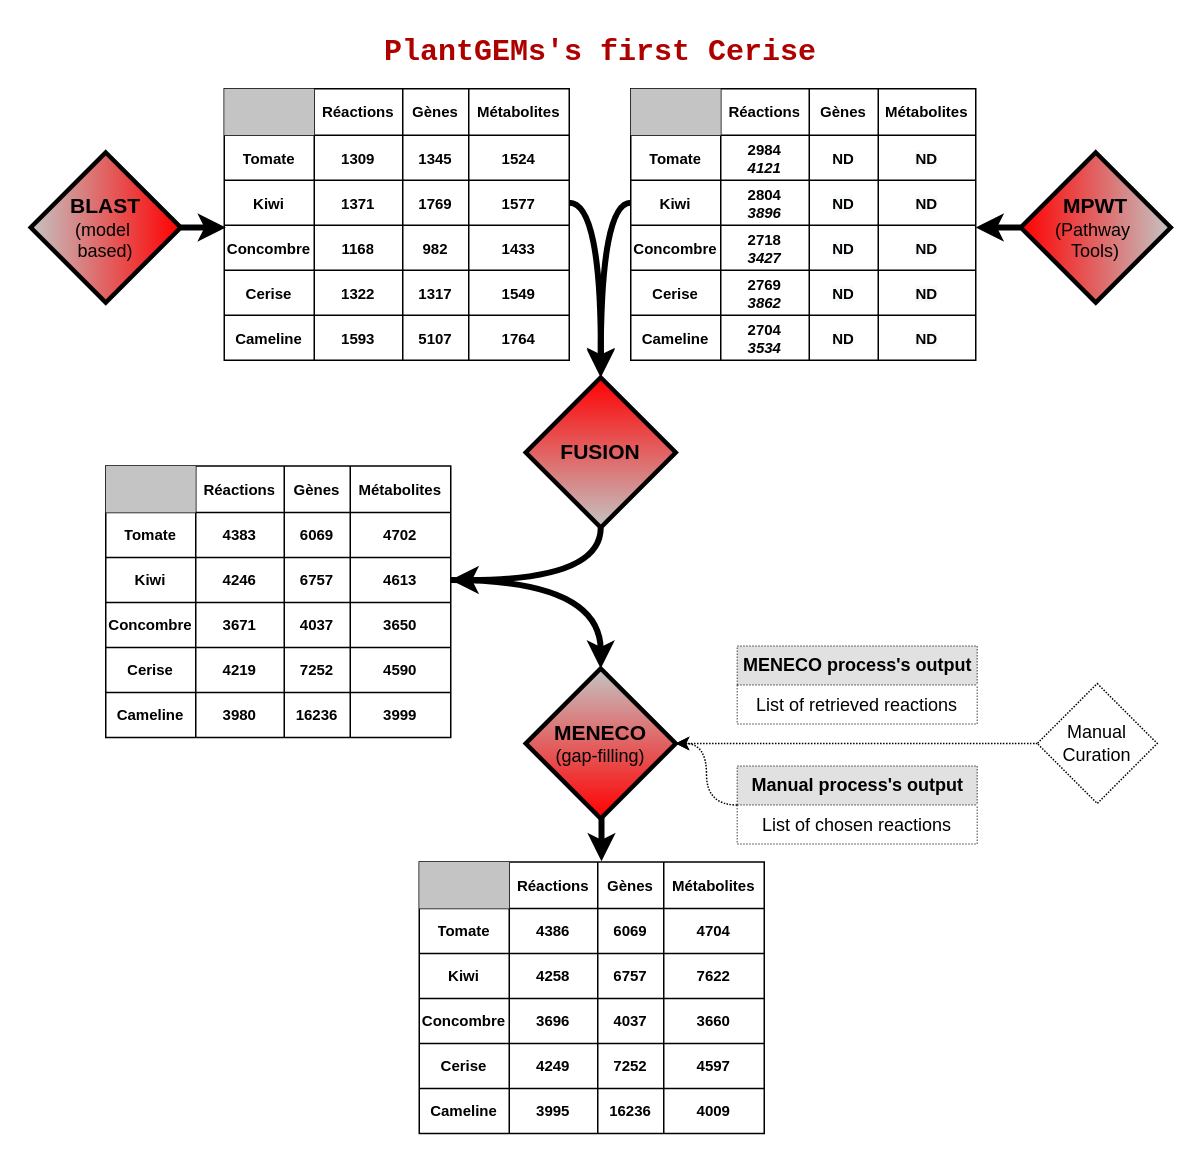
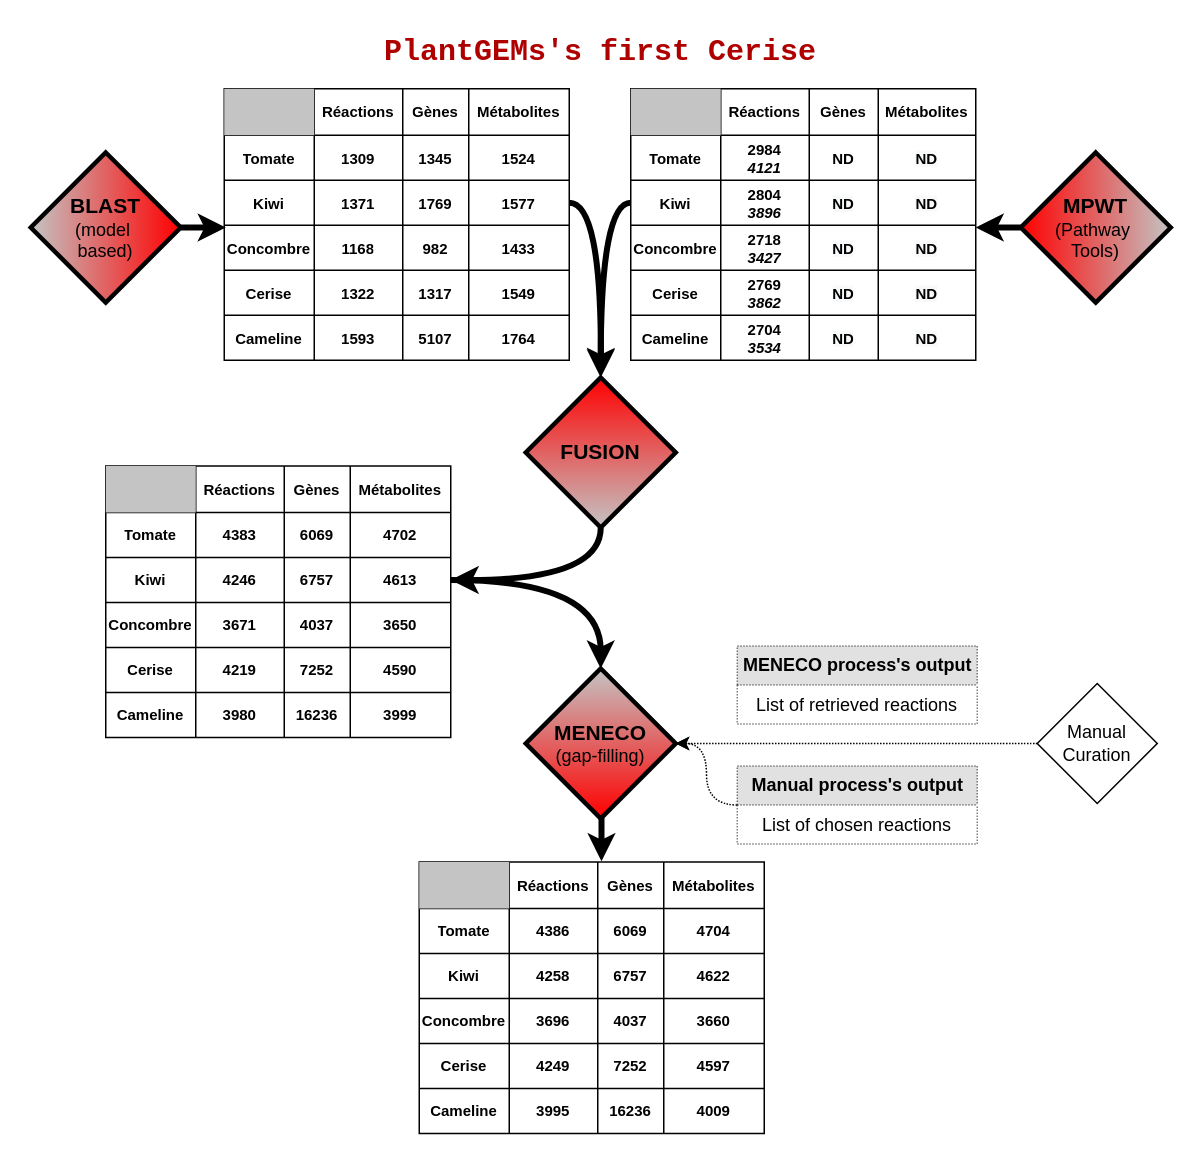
(1097, 743) -> (1097, 743)
(714, 976) -> (714, 976)
